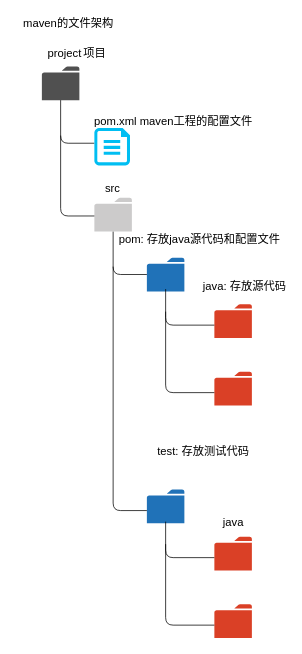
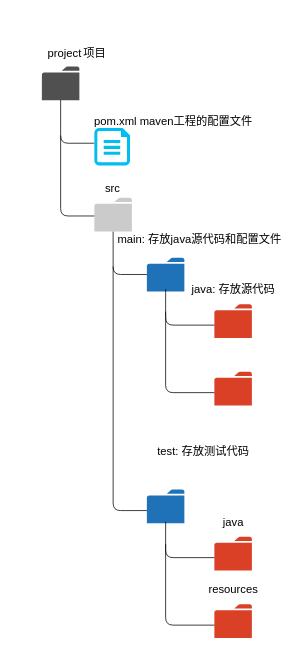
(68, 23) -> none
(200, 239) -> (200, 239)
(244, 285) -> (233, 289)
none -> (233, 589)
